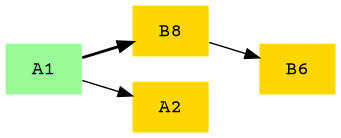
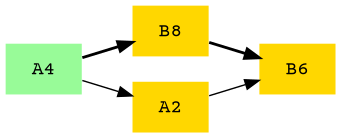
(227, 48) -> (227, 48)
(44, 69) -> (44, 69)
none -> (227, 90)
